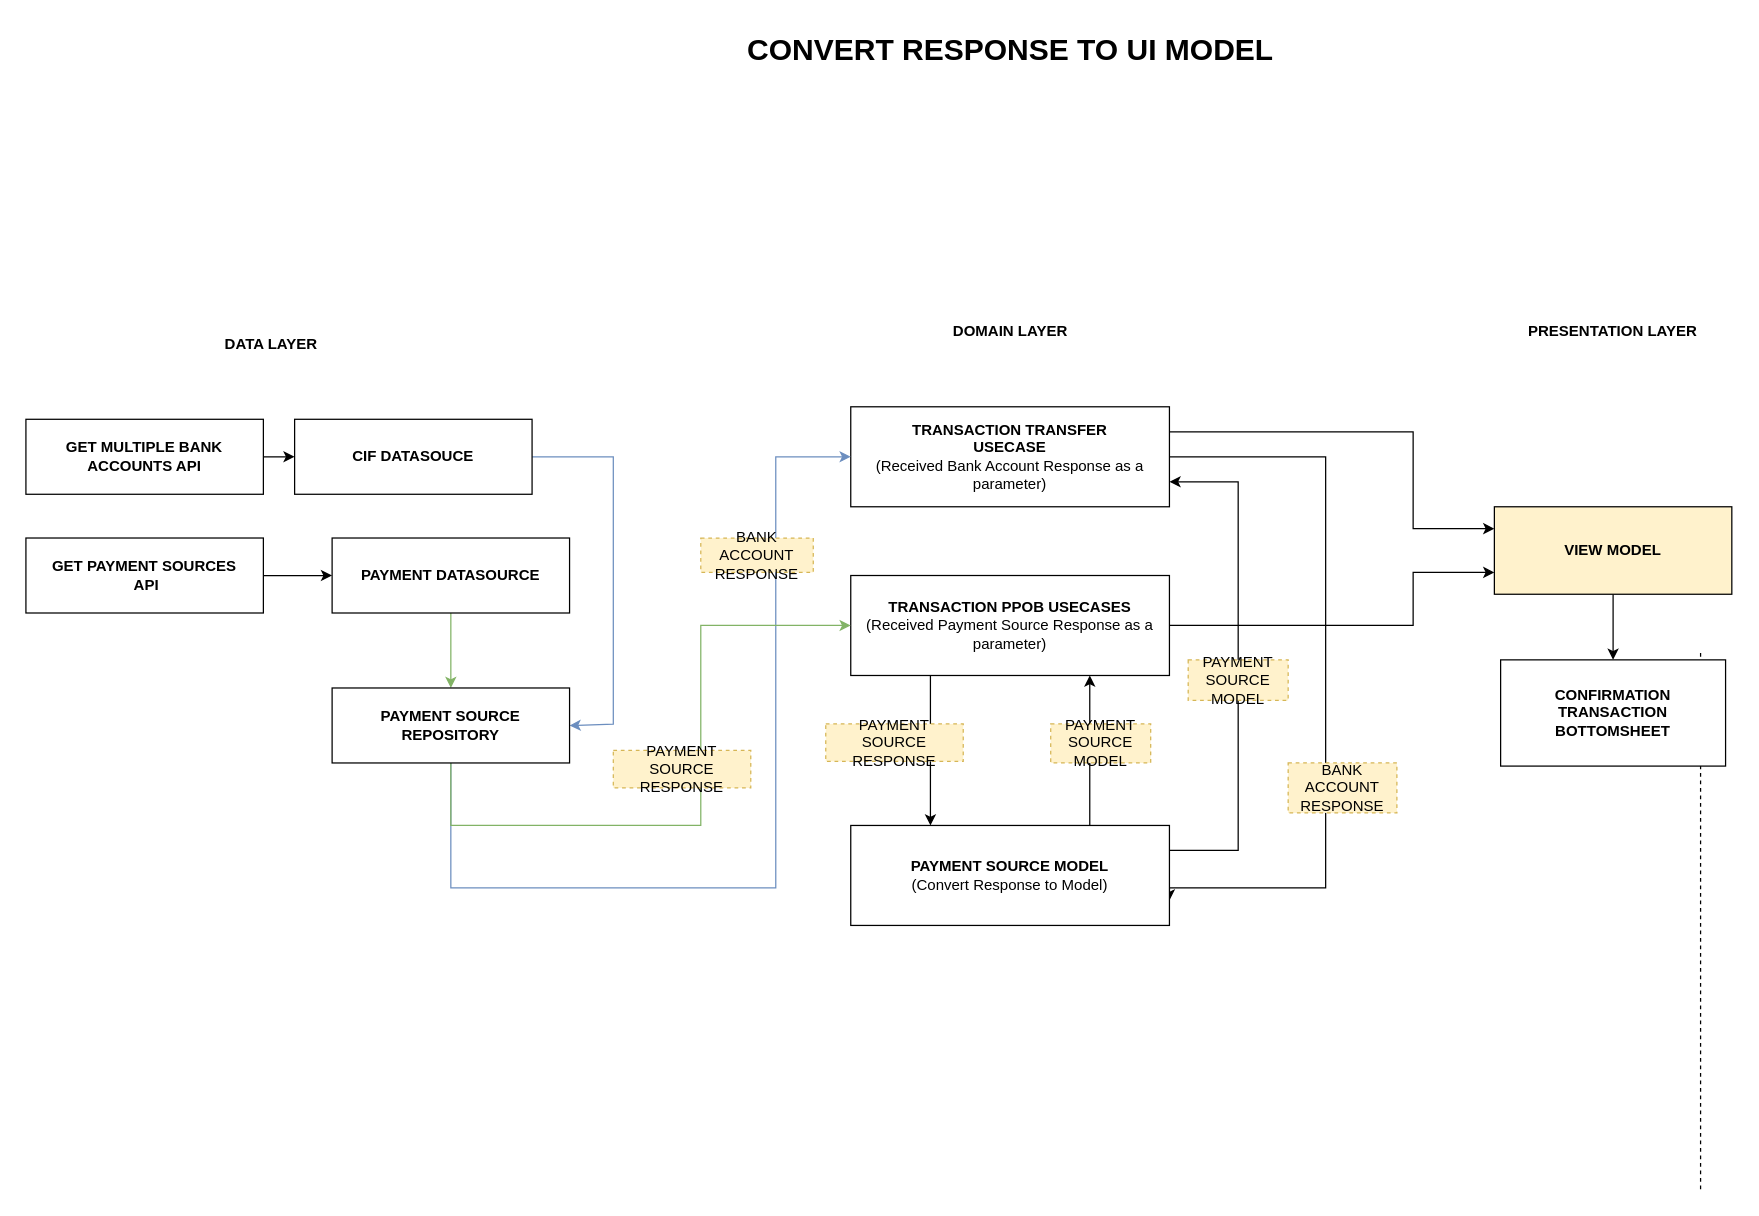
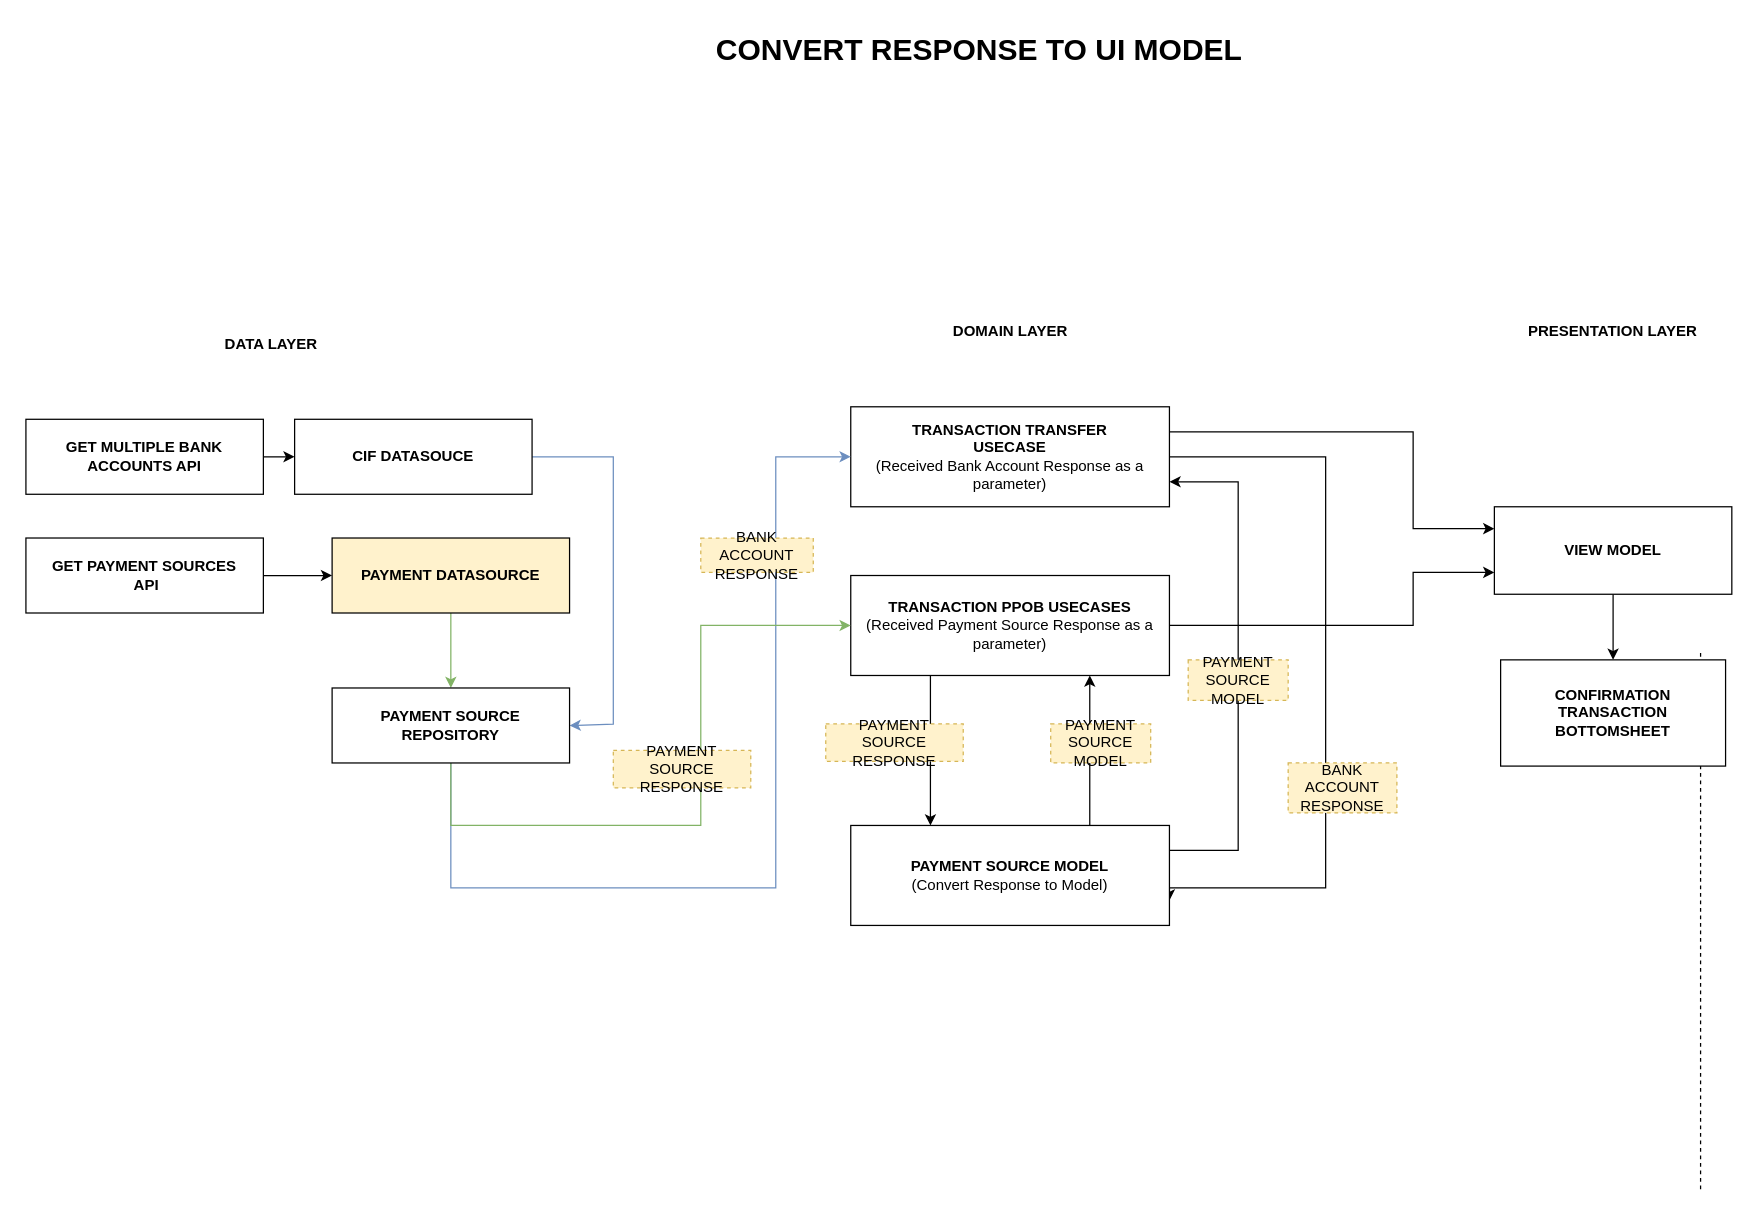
(1010, 57) -> (979, 57)
(1613, 551) -> (1613, 551)
(451, 576) -> (451, 576)
